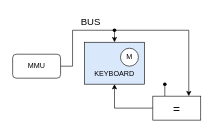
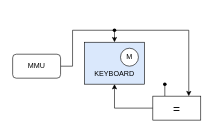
(90, 21) -> none
